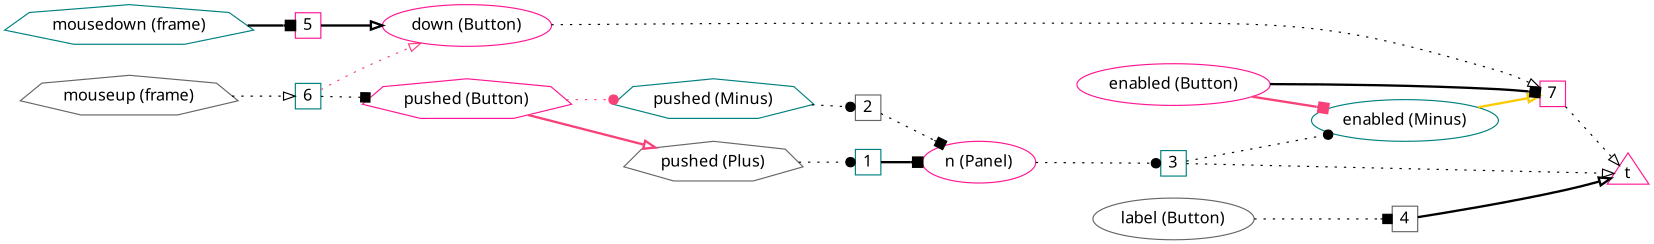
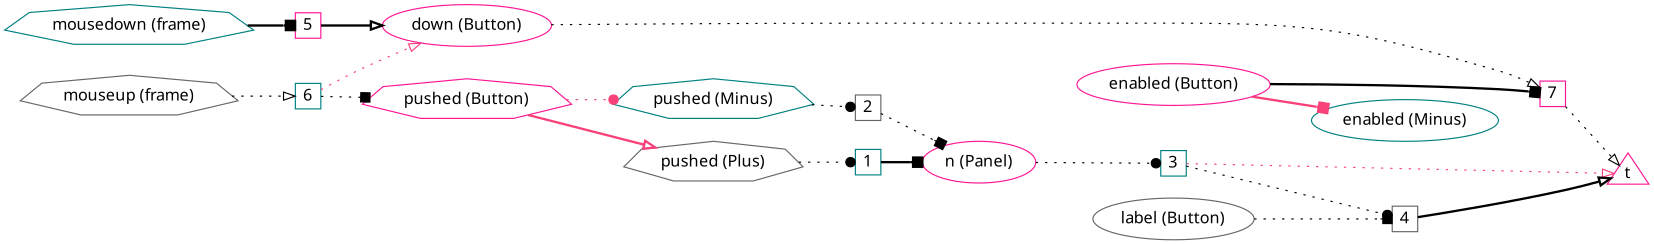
(1503, 103) -> none
(1255, 148) -> (1284, 190)
(1394, 168) -> (1394, 168)
